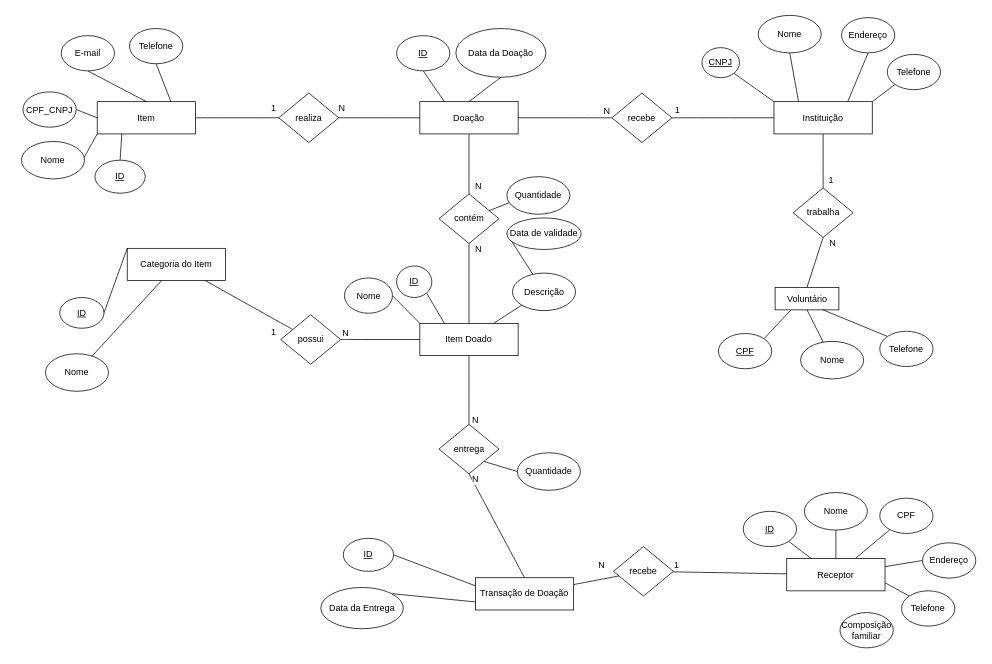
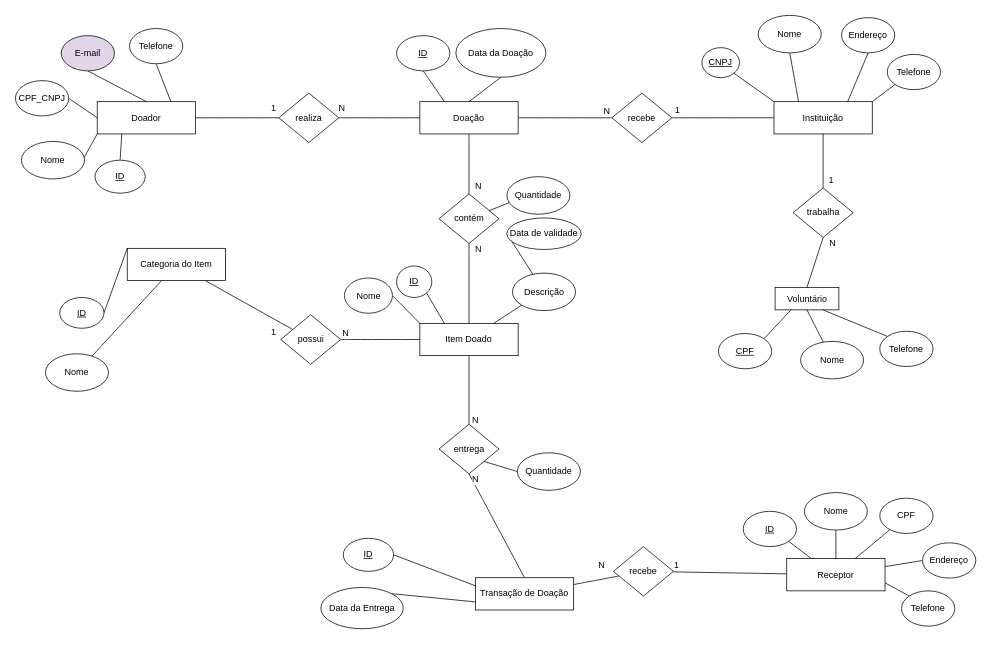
(88, 53) -> (88, 53)
(50, 110) -> (42, 98)
(146, 118) -> (146, 118)
(866, 630) -> none
